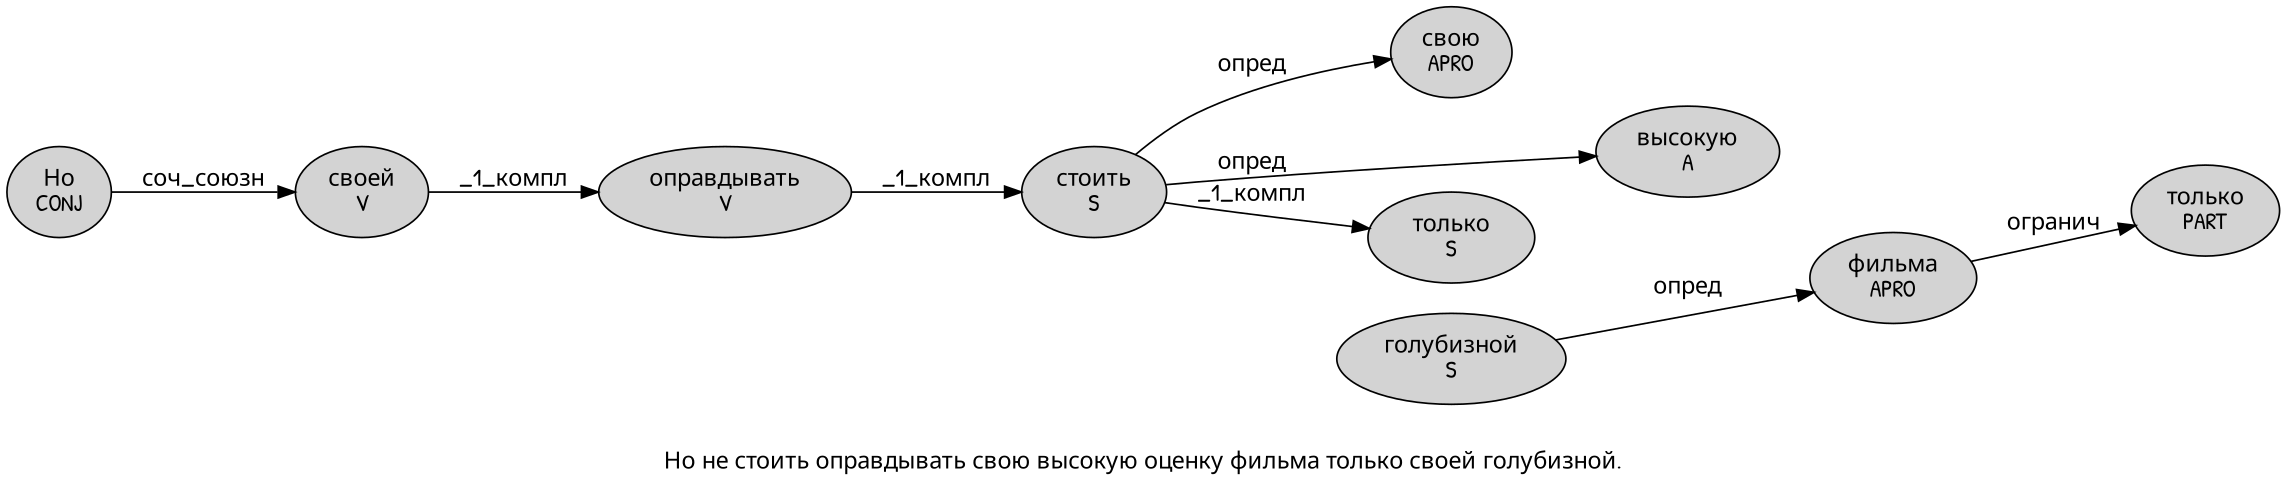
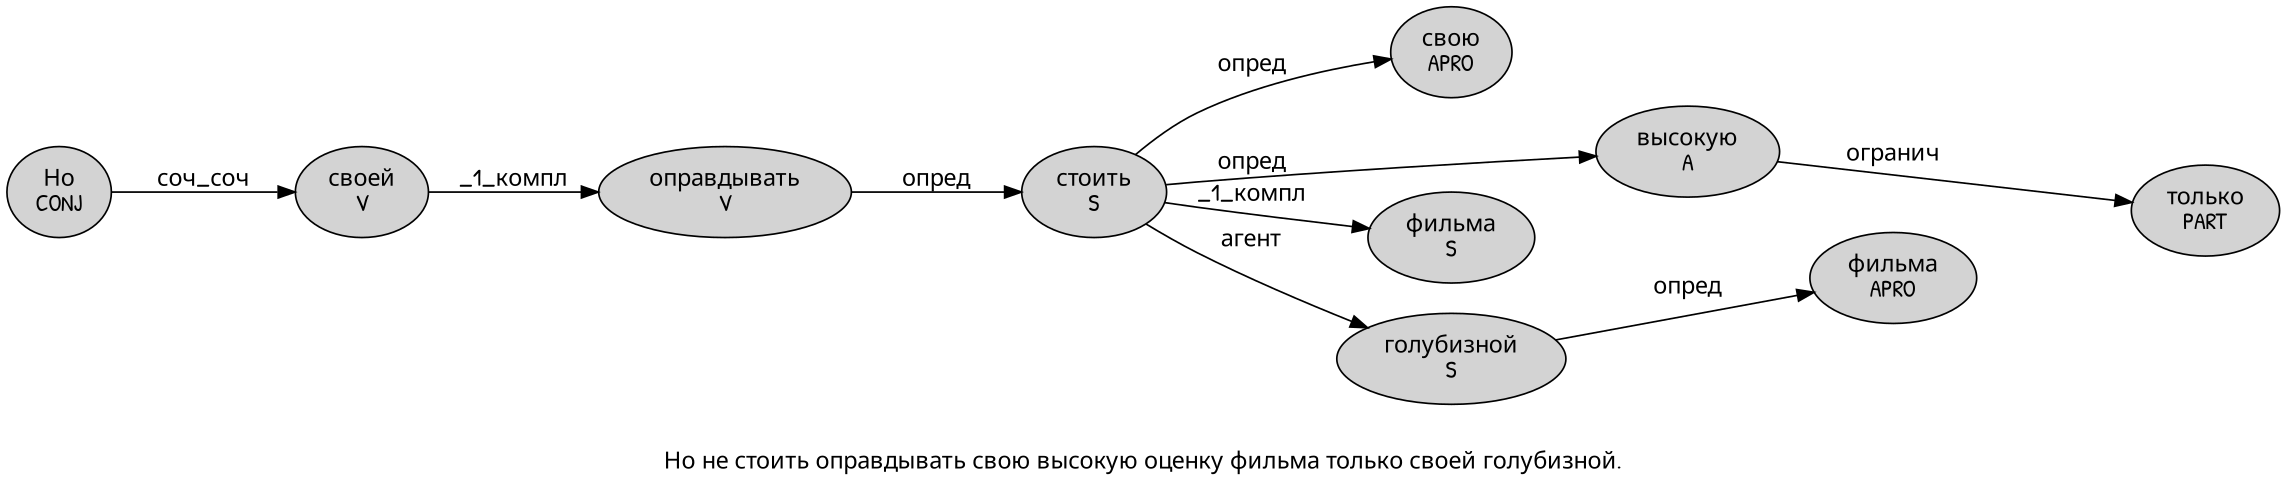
(203, 179) -> (203, 179)
(936, 179) -> (936, 179)
(1451, 238) -> (1451, 238)
(2045, 245) -> (1946, 181)
none -> (1247, 277)
